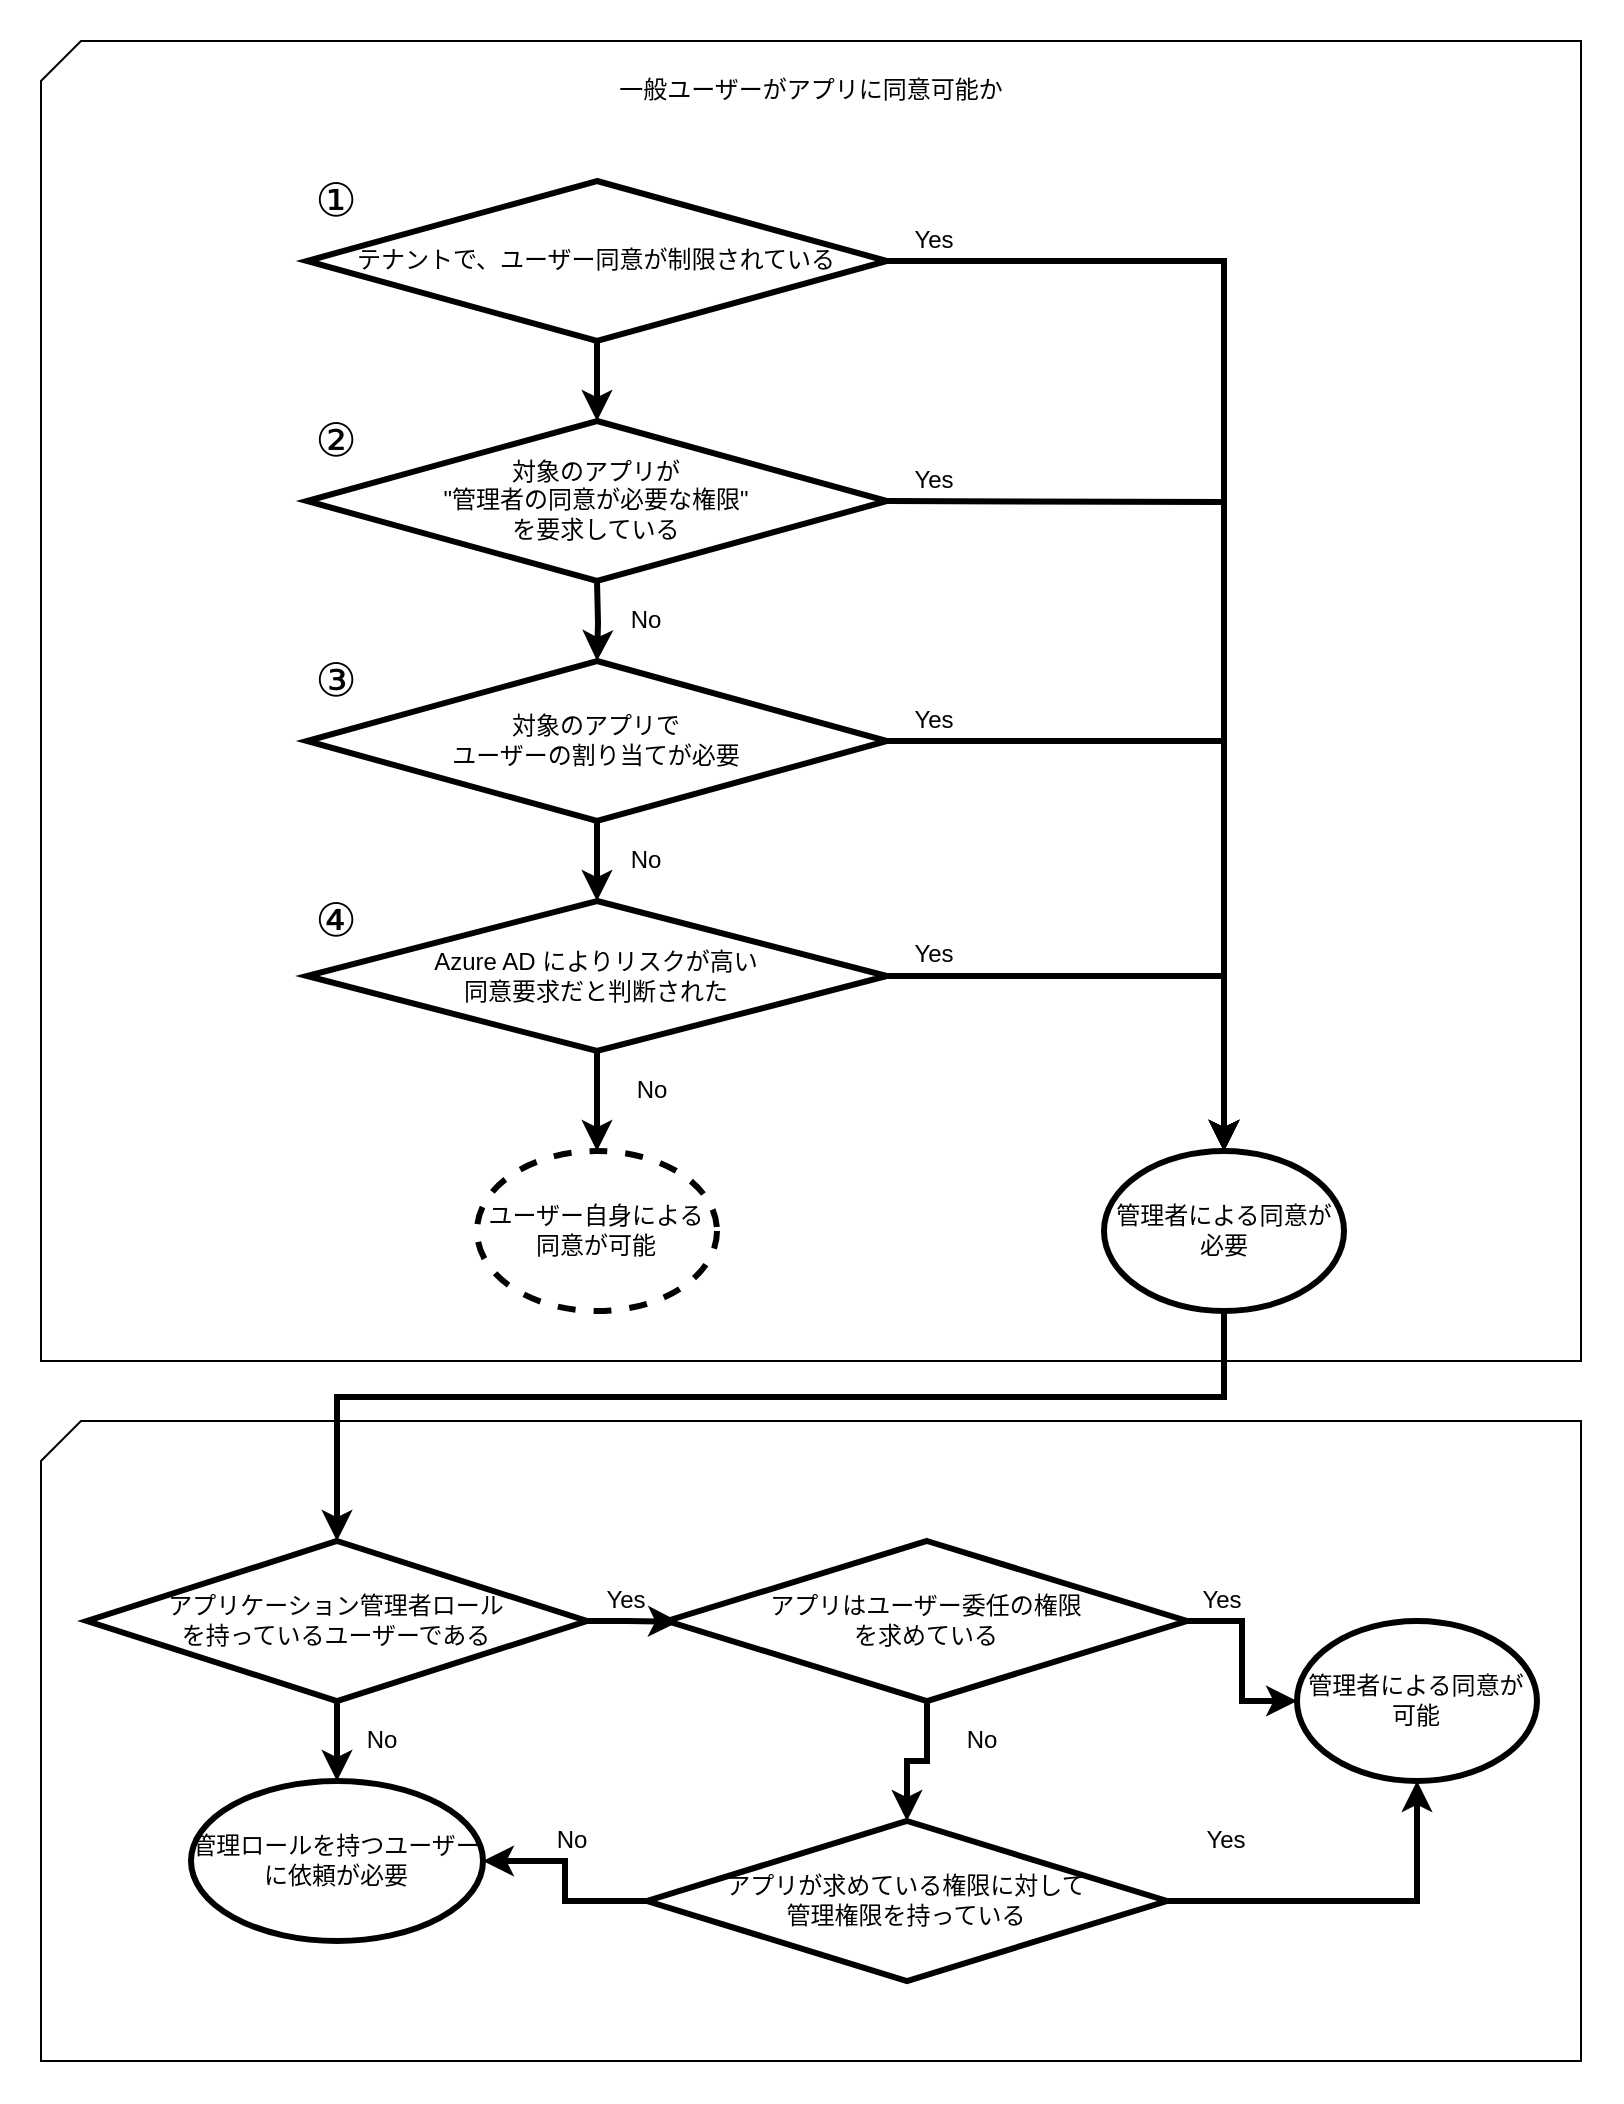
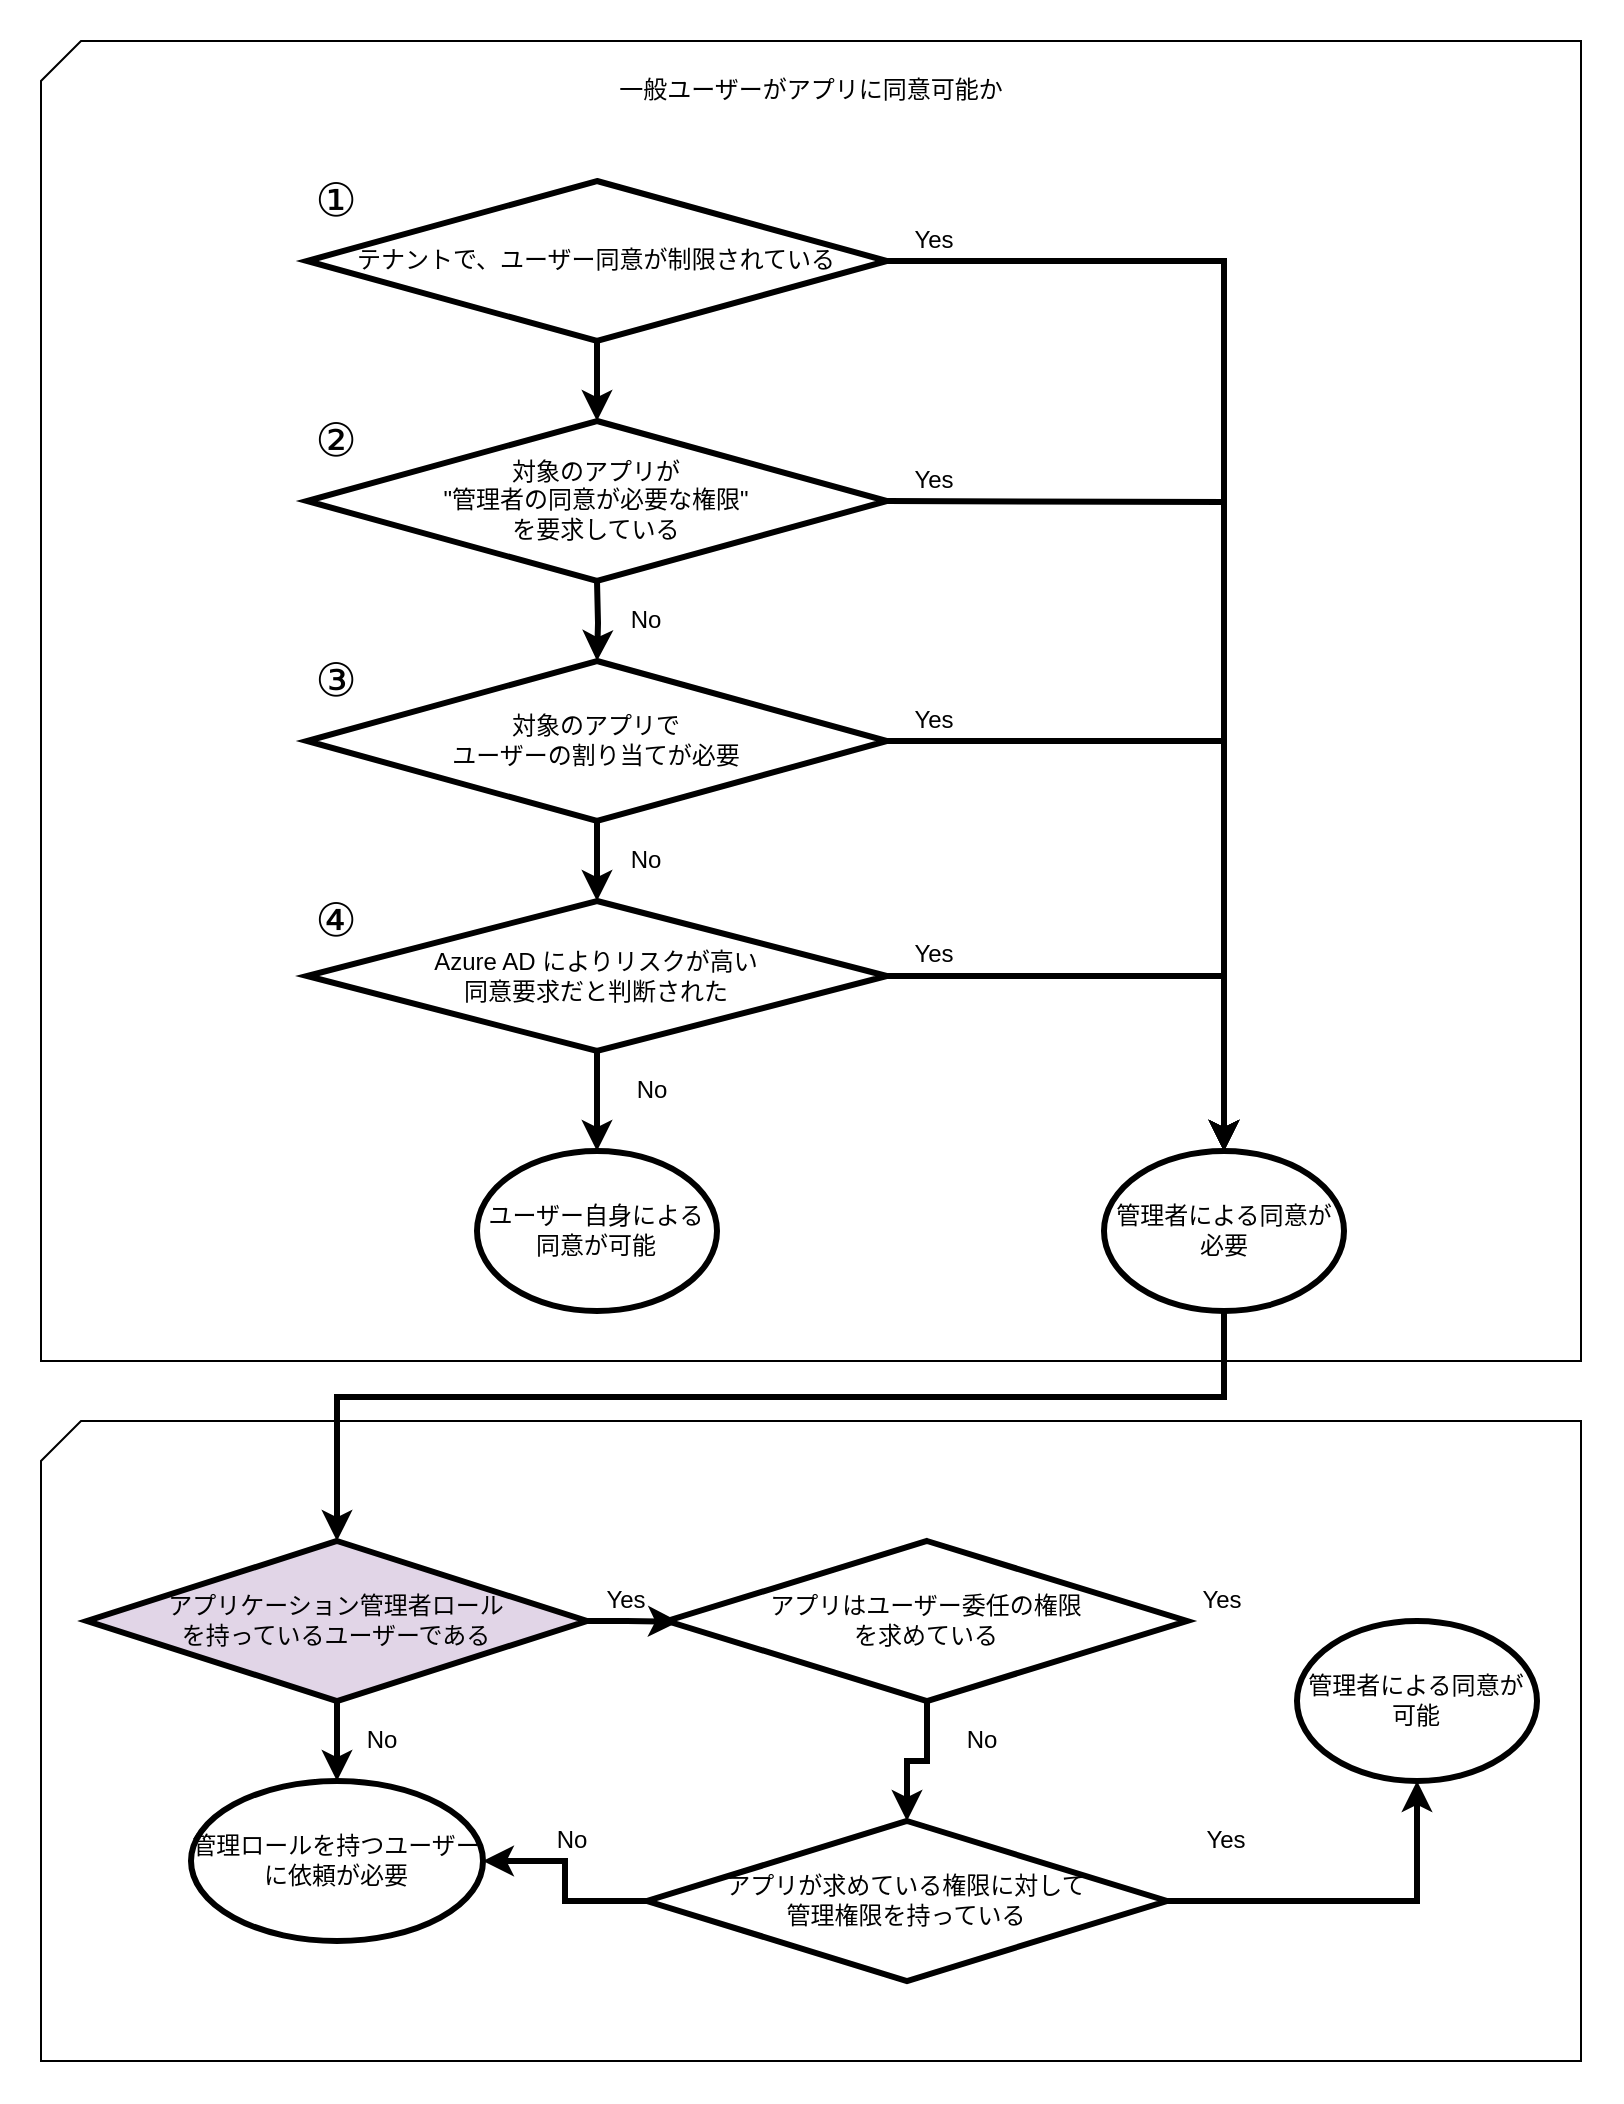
(597, 1231) -> (597, 1231)
(337, 1621) -> (337, 1621)
(1242, 1650) -> none
